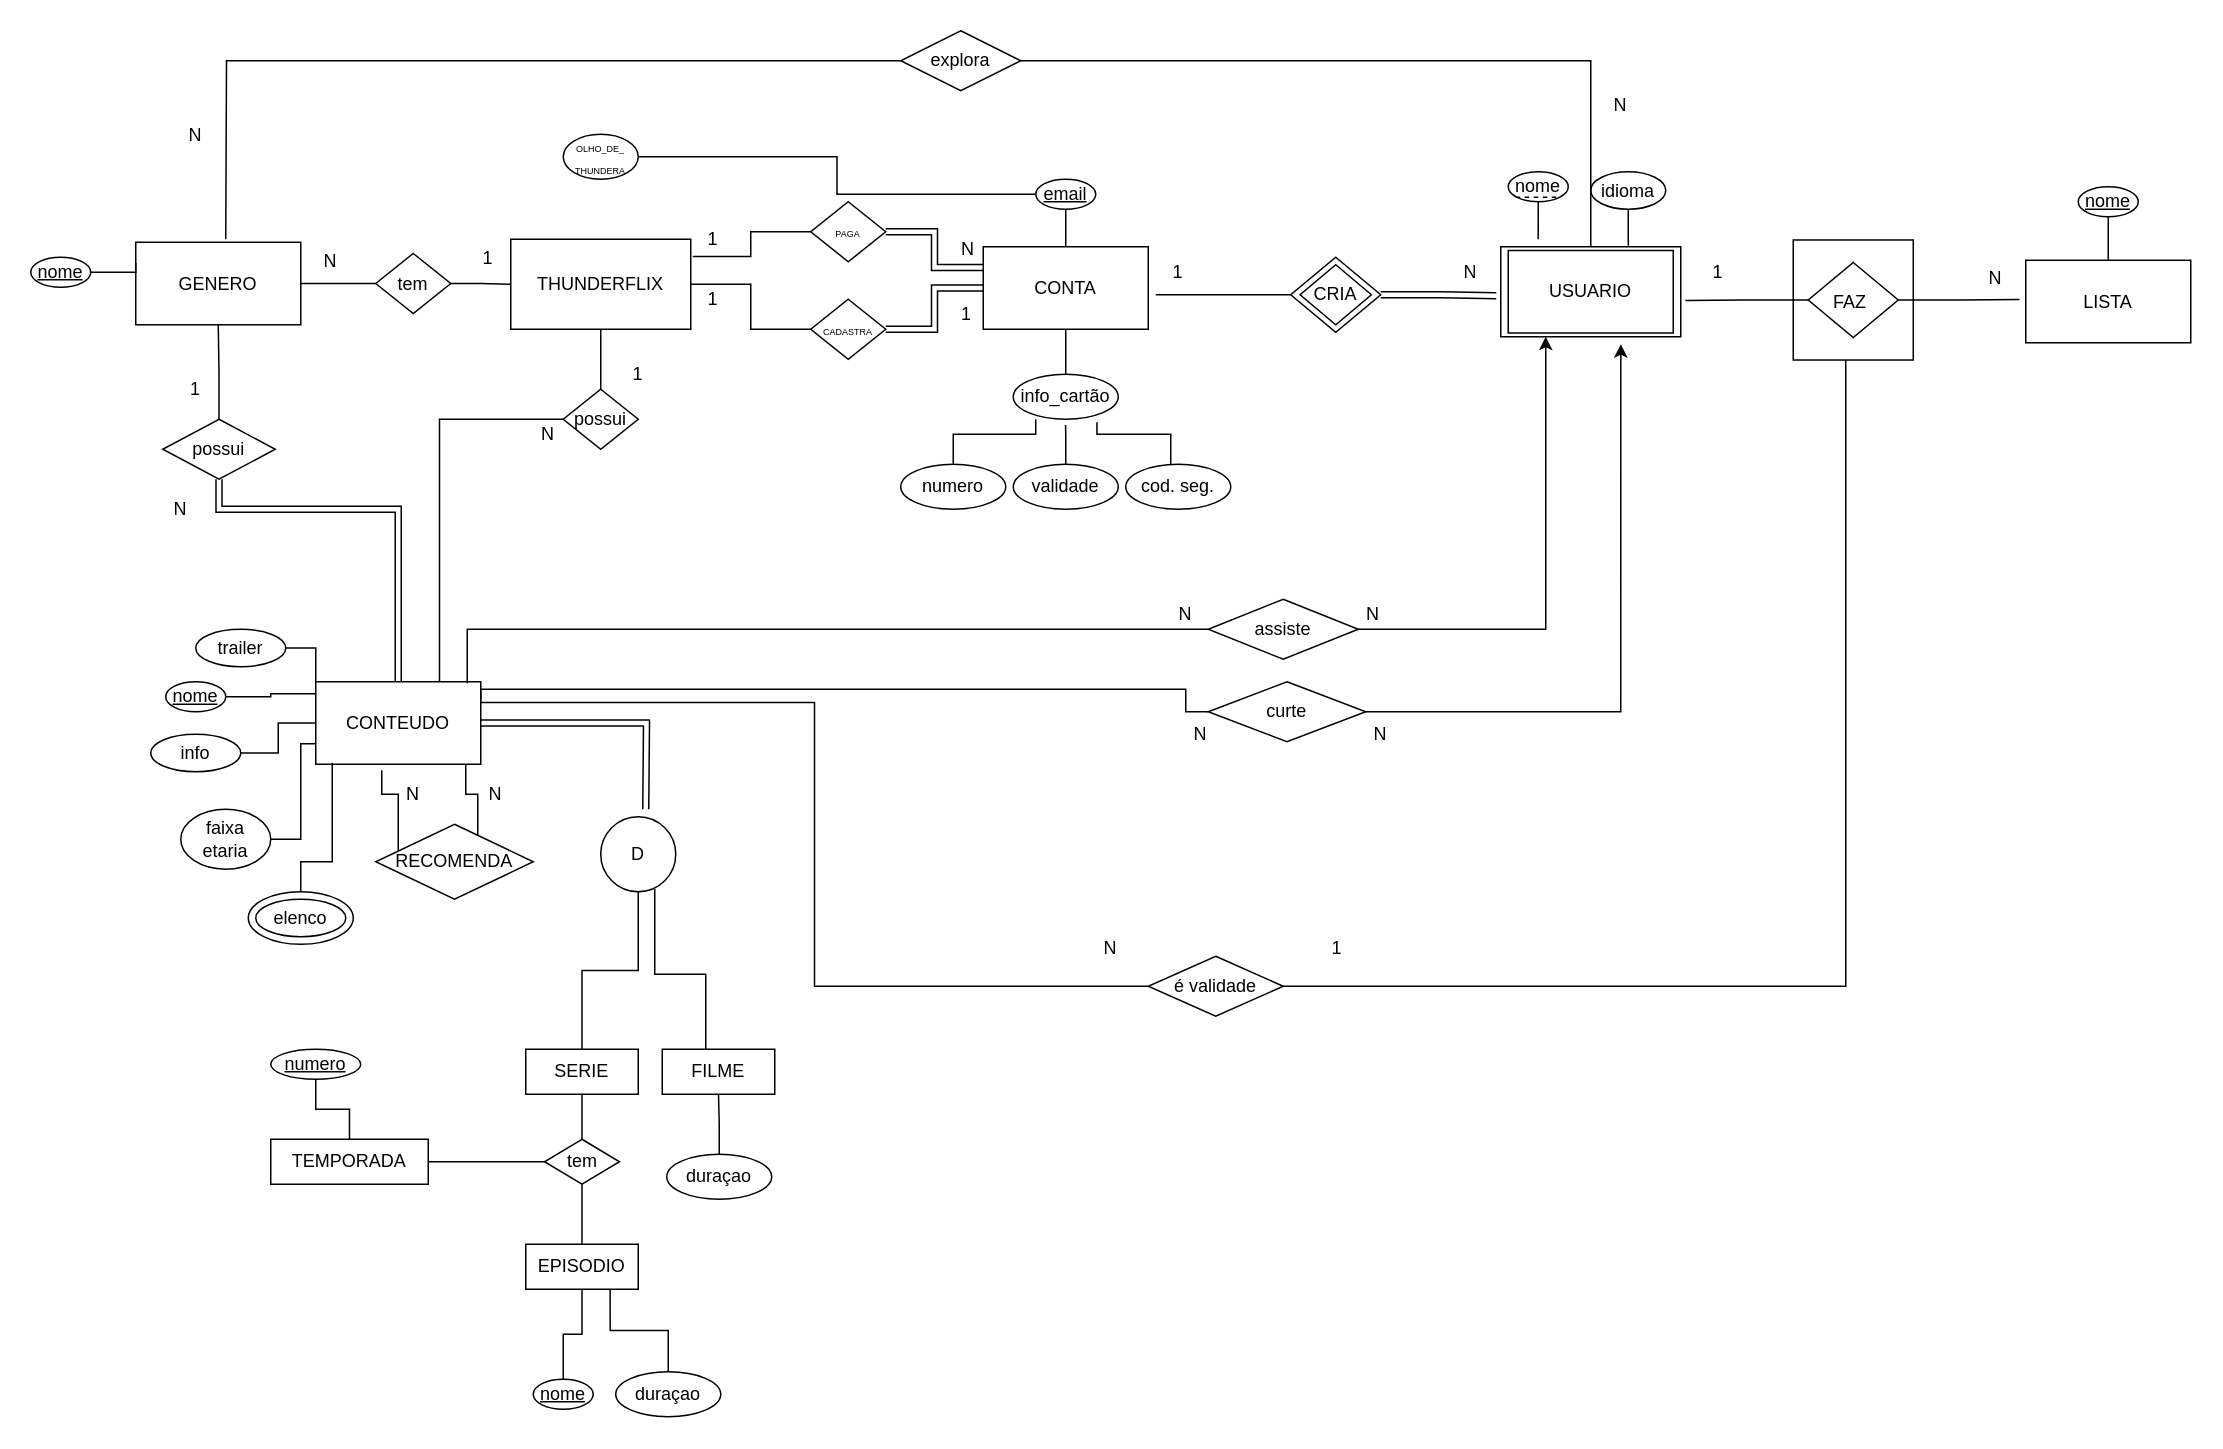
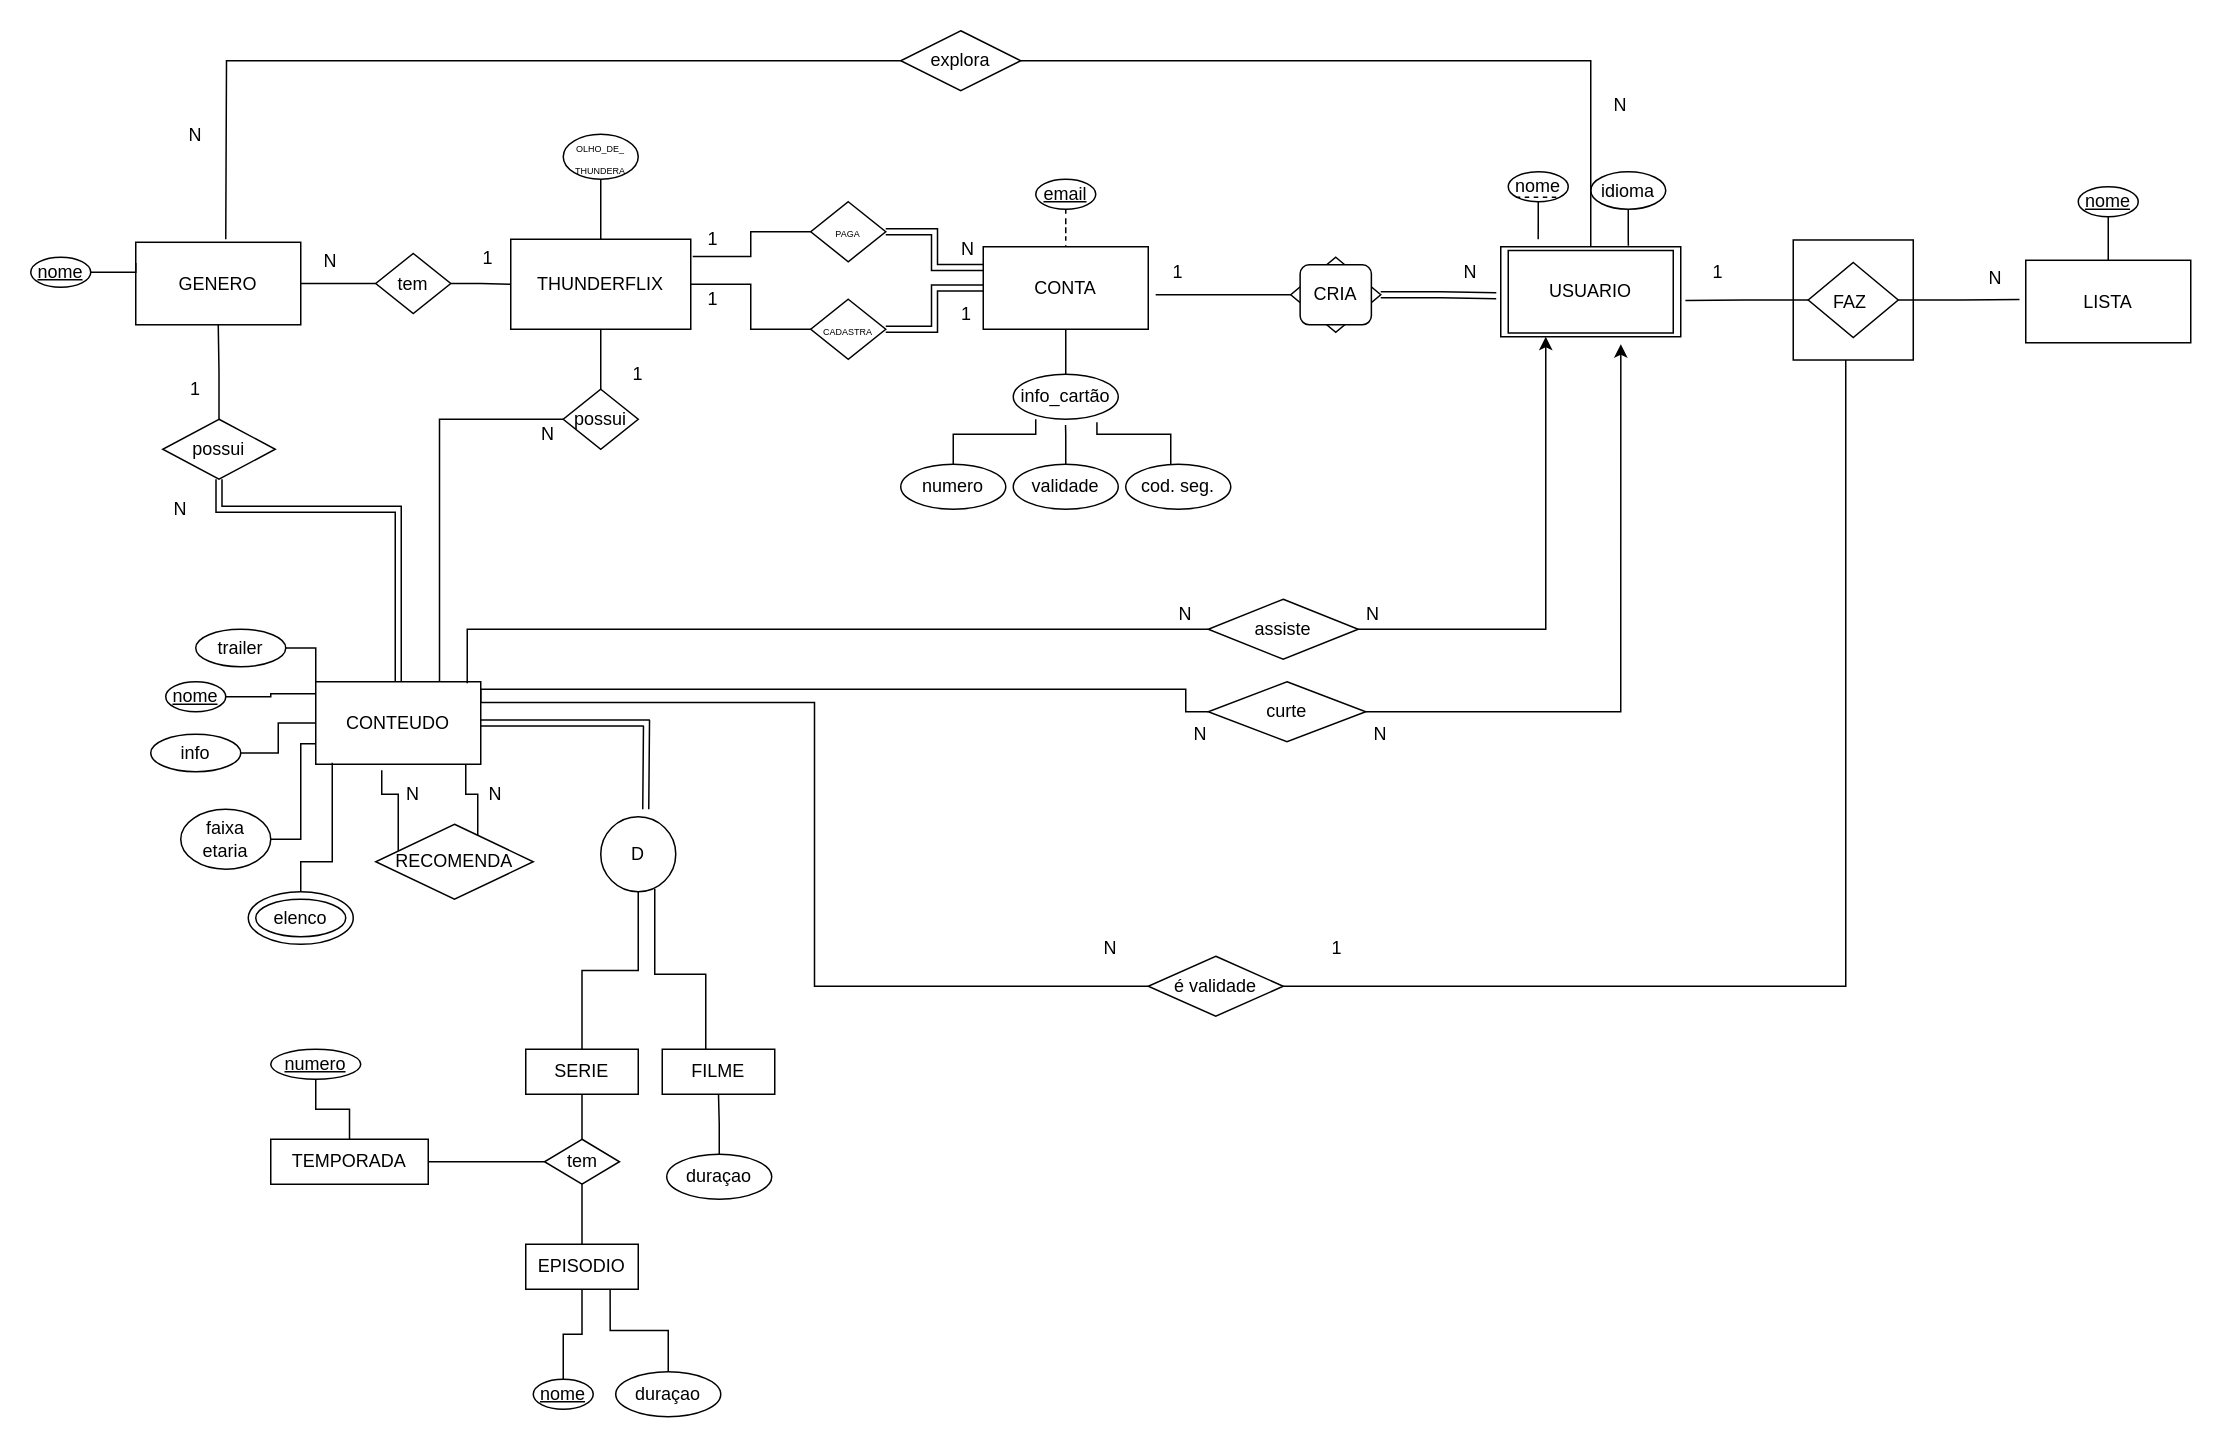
(837, 175) -> (601, 209)
(1066, 227) -> (1066, 227)
(1336, 295) -> (1336, 295)
